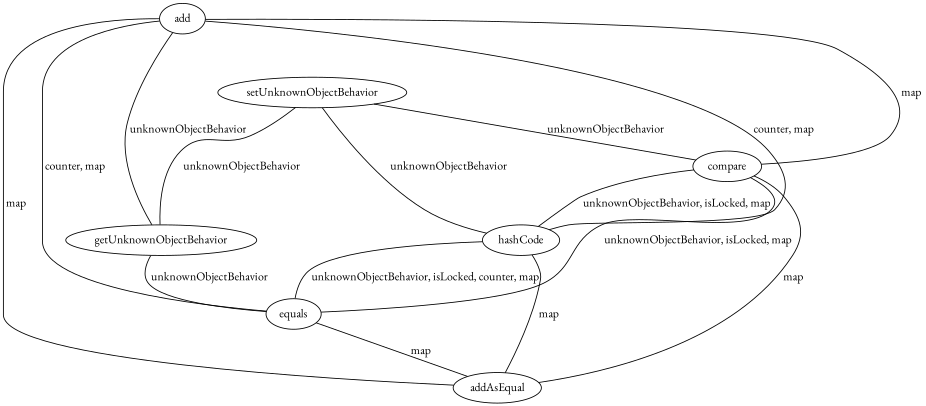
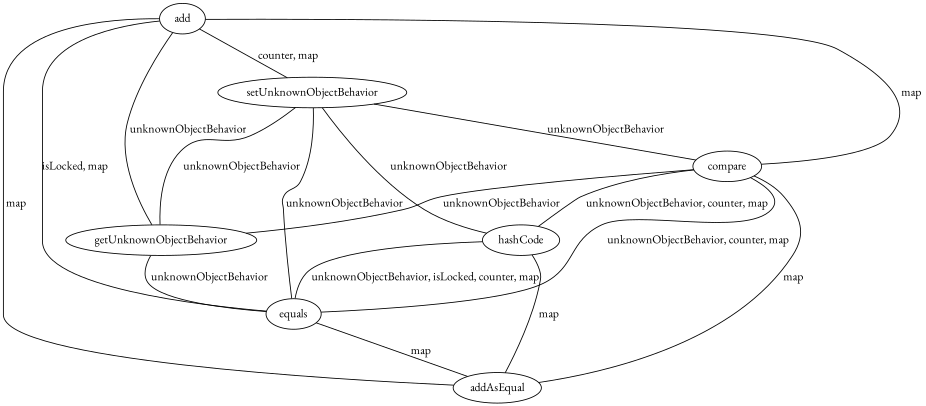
(639, 88) -> (243, 53)
(74, 166) -> (74, 166)
none -> (468, 192)
none -> (283, 198)
(676, 203) -> (676, 203)
(697, 240) -> (697, 240)
